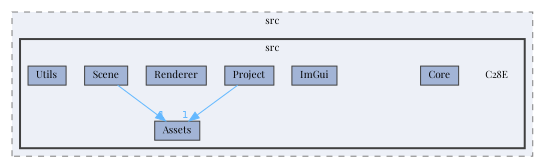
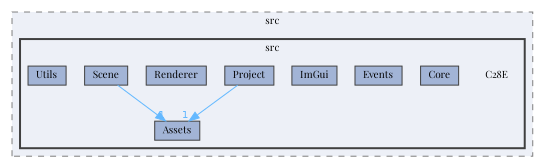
none -> (379, 76)
